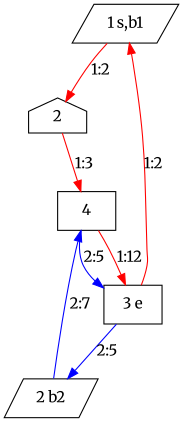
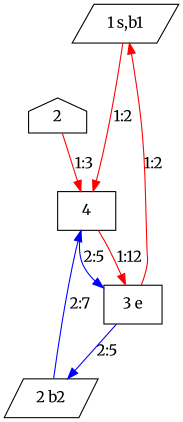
(88, 67) -> (111, 112)
